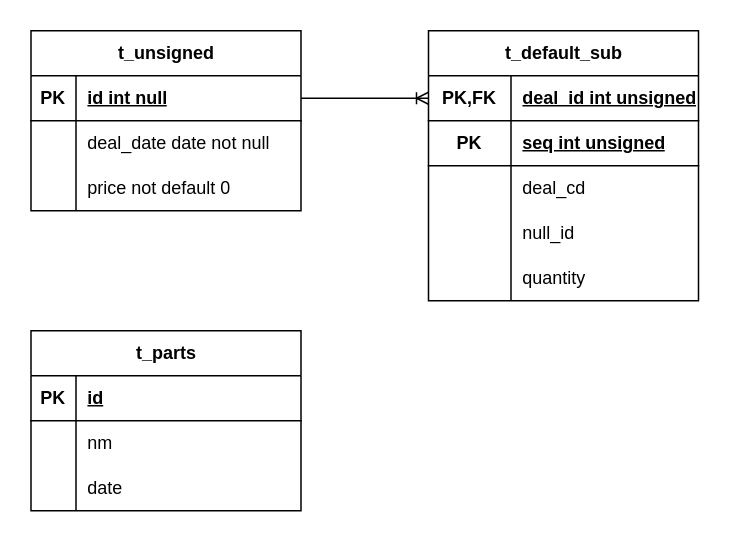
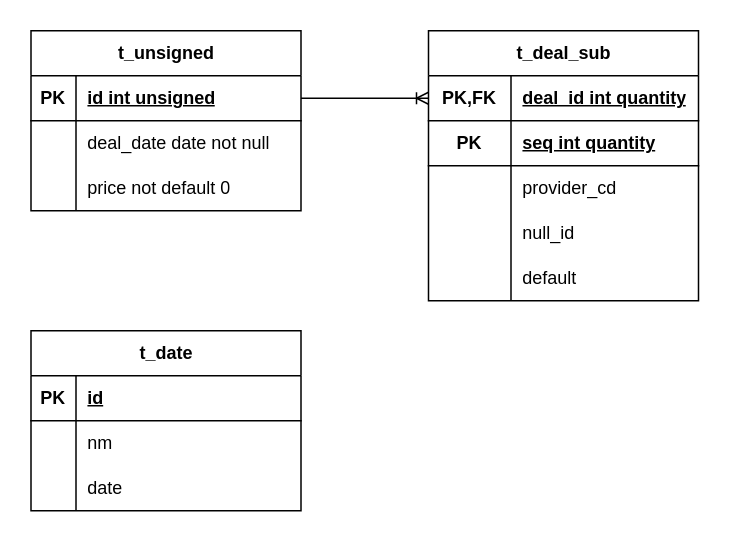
(564, 53) -> (564, 53)
(129, 98) -> (152, 98)
(610, 98) -> (610, 98)
(594, 143) -> (594, 143)
(556, 188) -> (576, 188)
(561, 278) -> (556, 278)
(167, 353) -> (167, 353)
